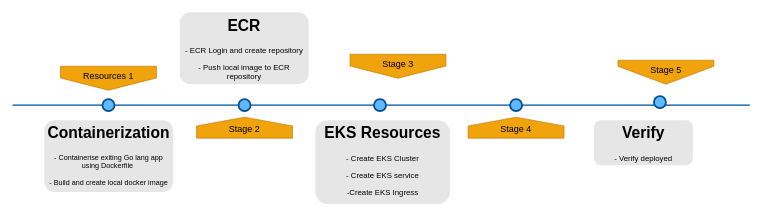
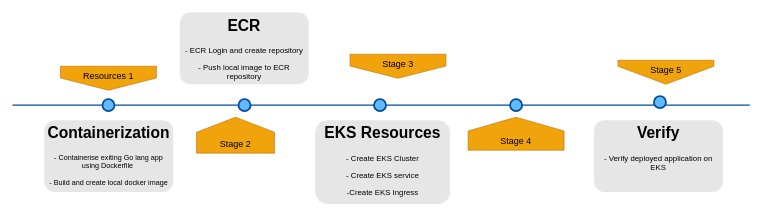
(245, 128) -> (236, 135)
(516, 128) -> (516, 134)
(644, 143) -> (659, 156)
